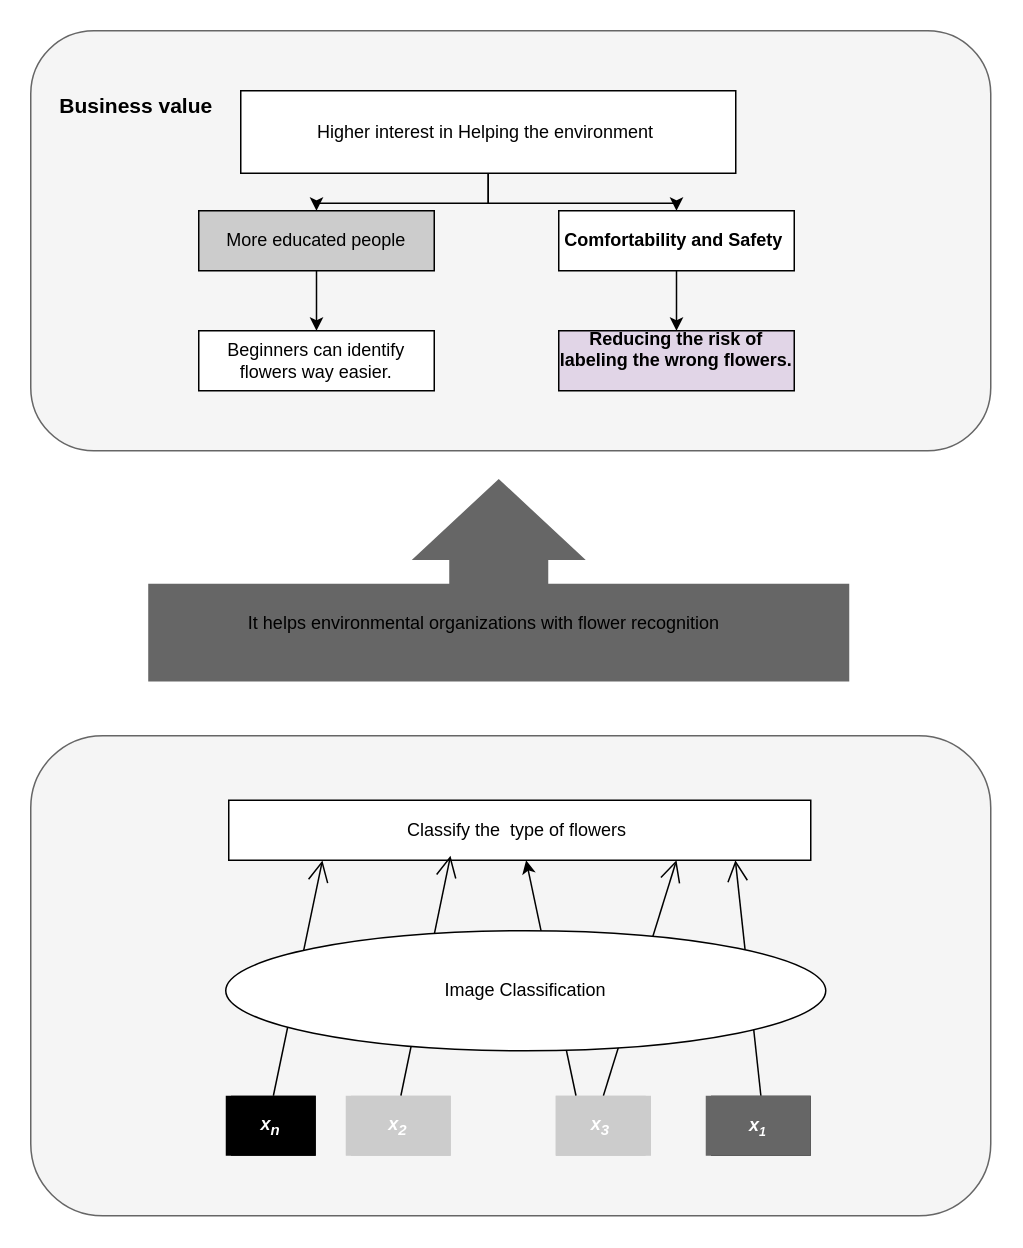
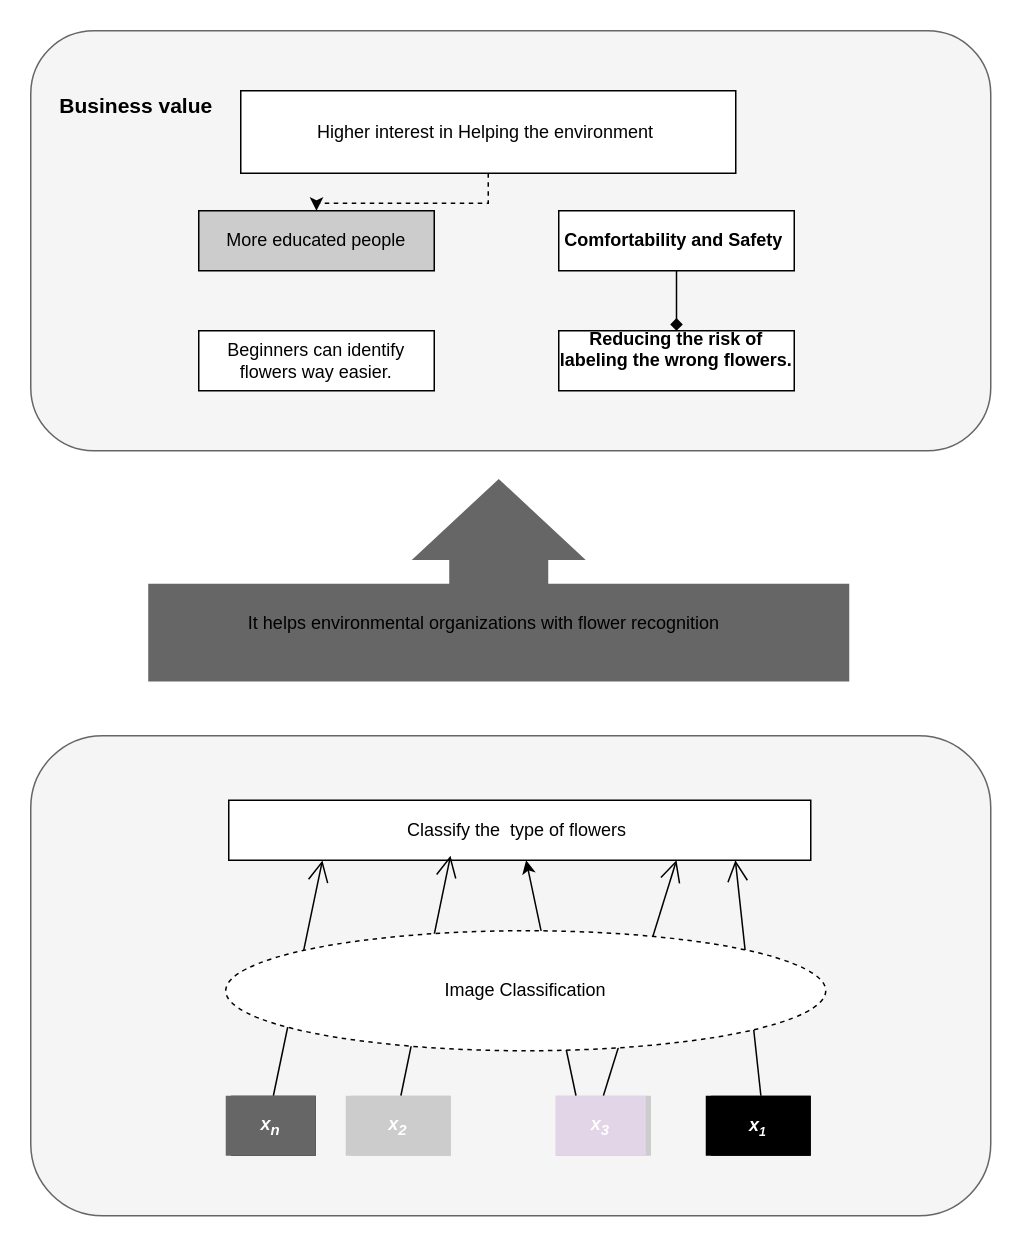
(402, 203) -> (402, 203)
(584, 203) -> none
(317, 296) -> none
(677, 319) -> (677, 318)
(677, 361) -> (677, 361)
(526, 991) -> (526, 991)
(271, 1126) -> (271, 1126)
(601, 1126) -> (601, 1126)
(758, 1126) -> (758, 1126)
